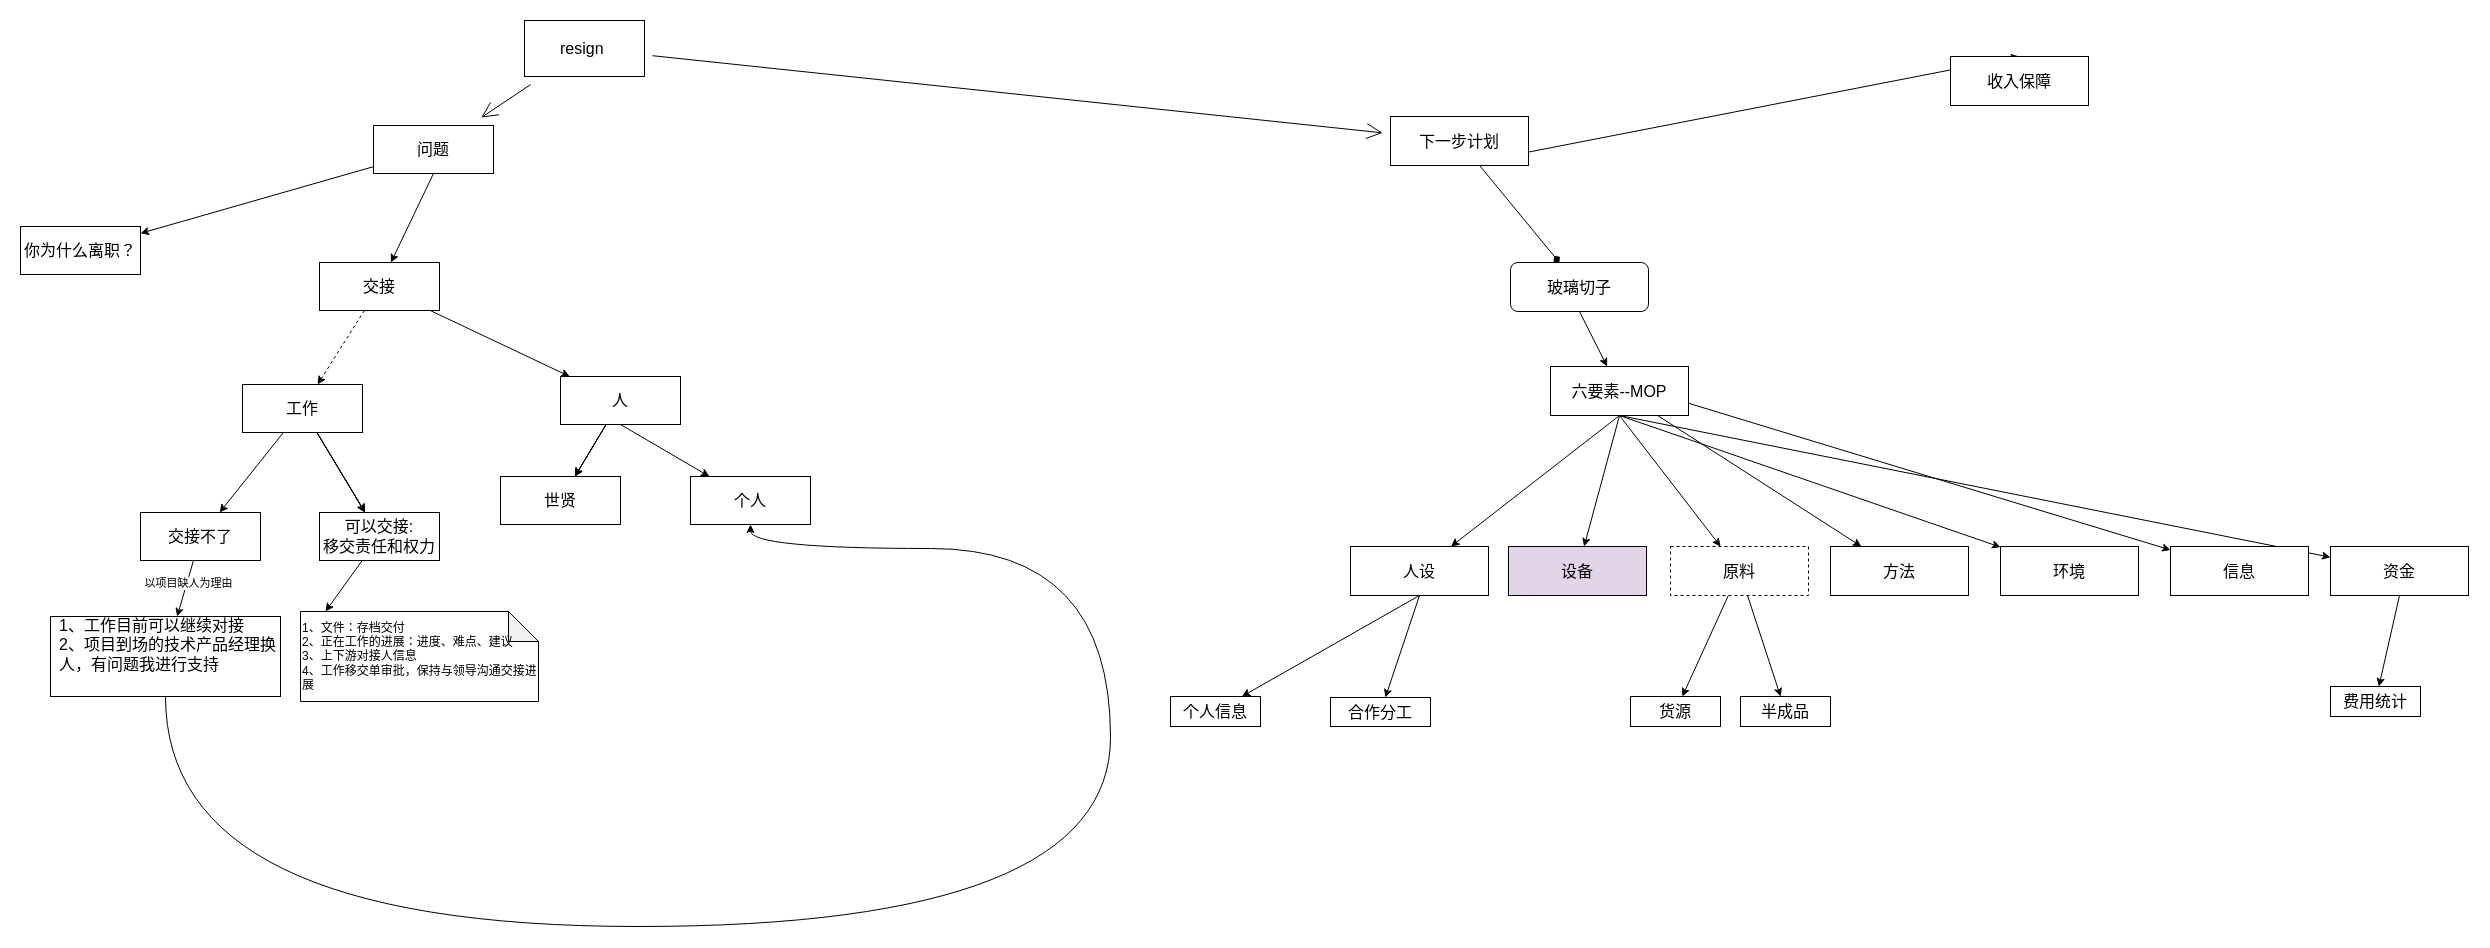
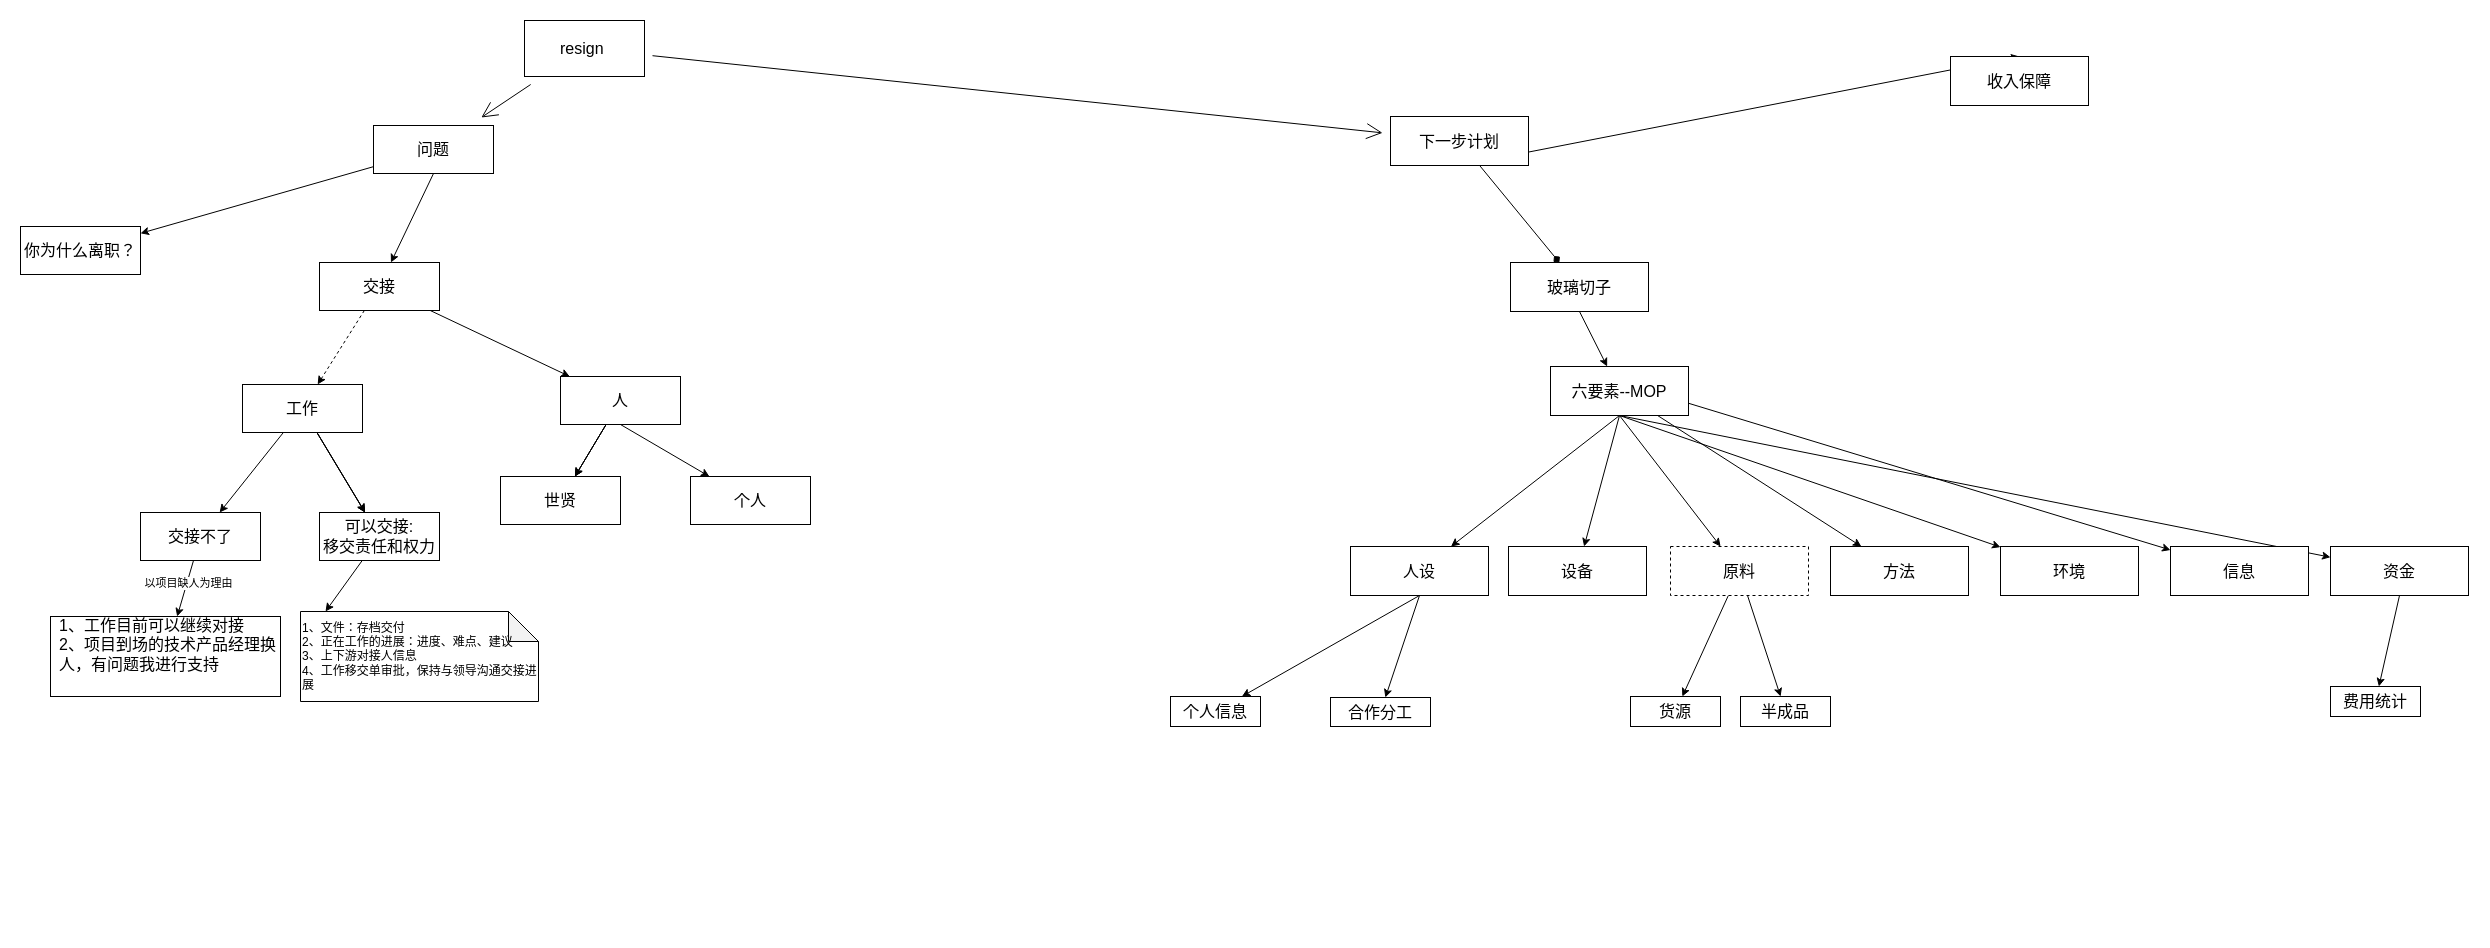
(1580, 287) -> (1580, 287)
(1578, 571) -> (1578, 571)
(863, 912) -> none
